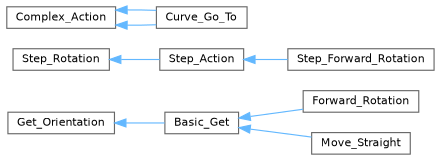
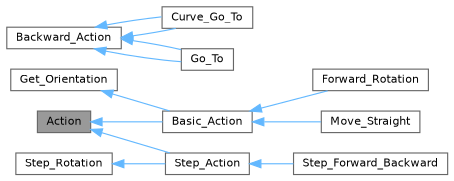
(61, 18) -> (64, 38)
none -> (207, 60)
(361, 60) -> (371, 164)
none -> (64, 122)
(202, 123) -> (207, 122)
